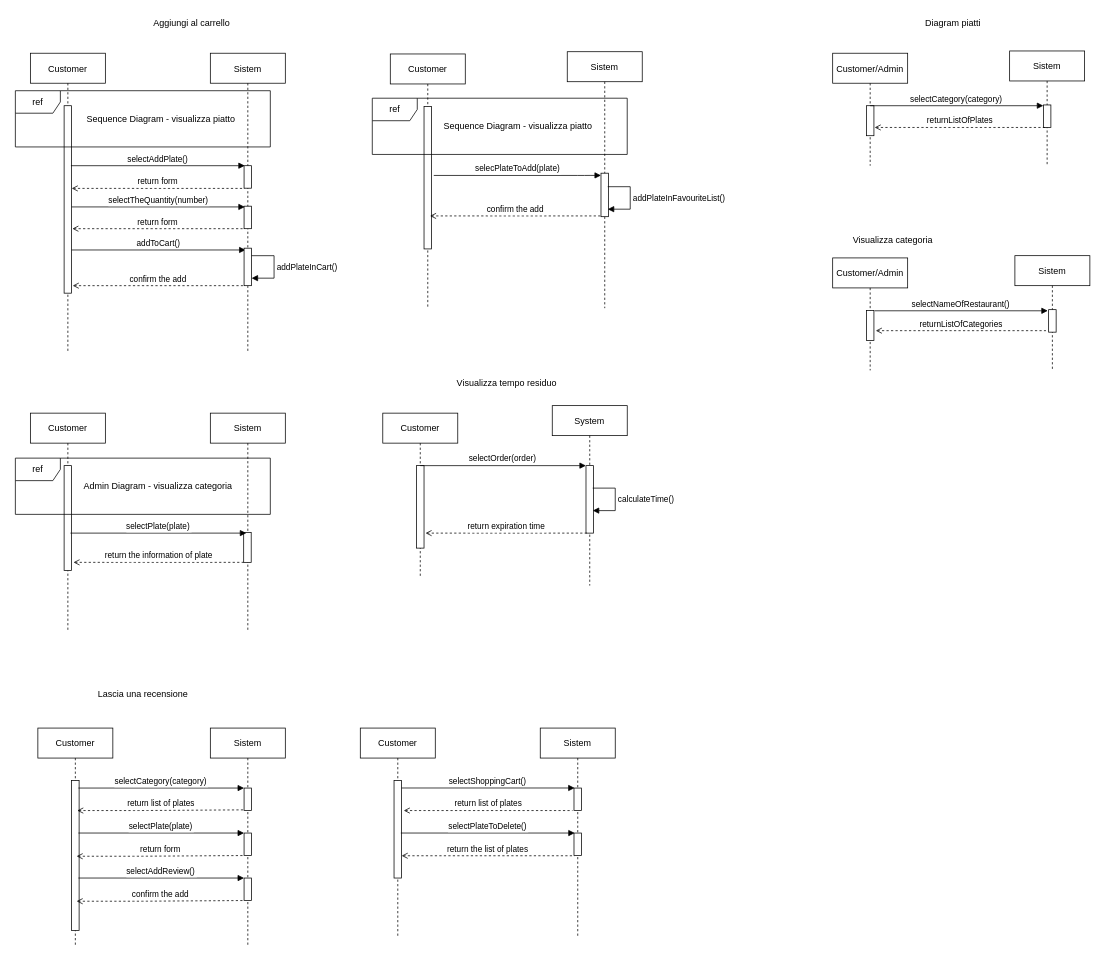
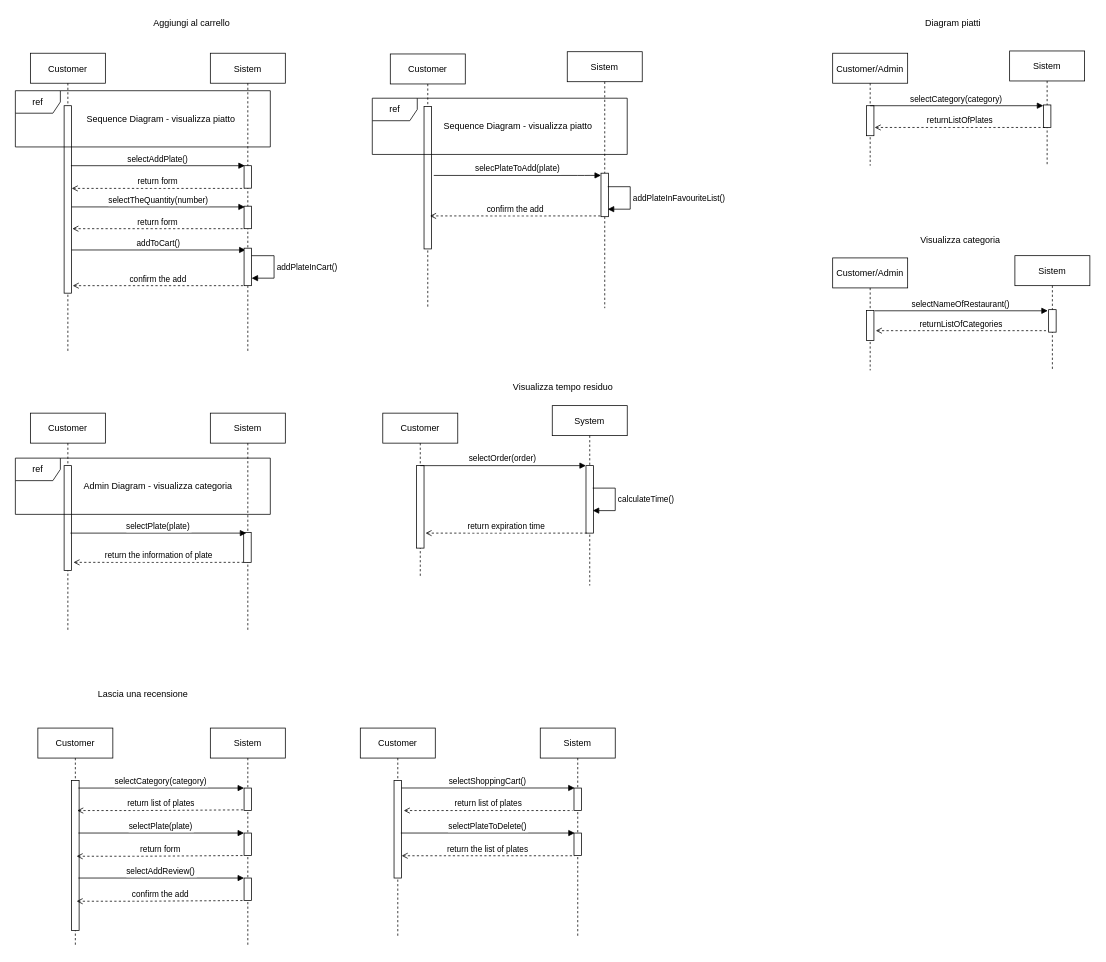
(893, 240) -> (960, 240)
(507, 383) -> (563, 387)
